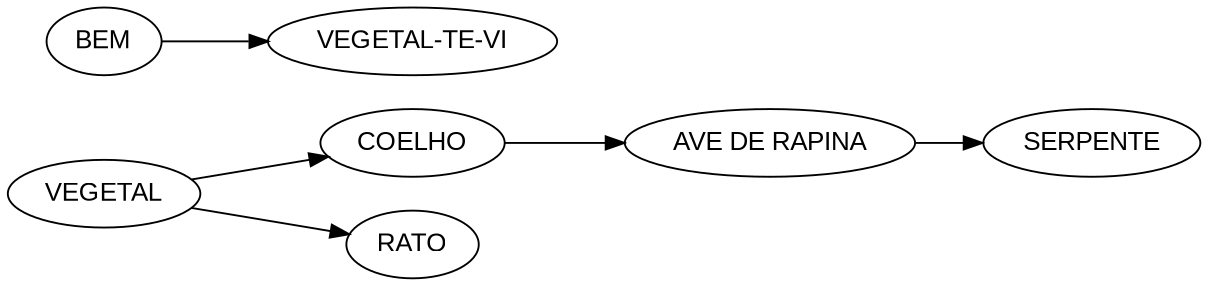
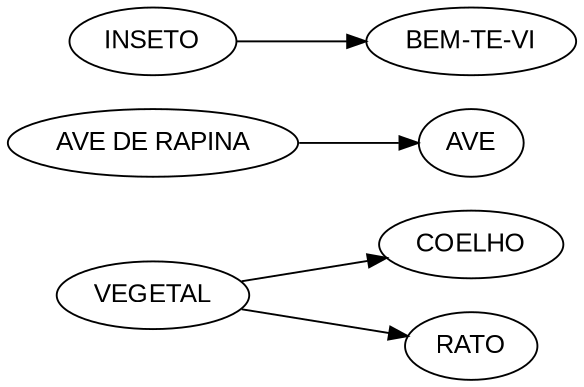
(104, 41) -> (153, 41)
(413, 41) -> (471, 41)
(555, 143) -> none
(1092, 143) -> (471, 143)
